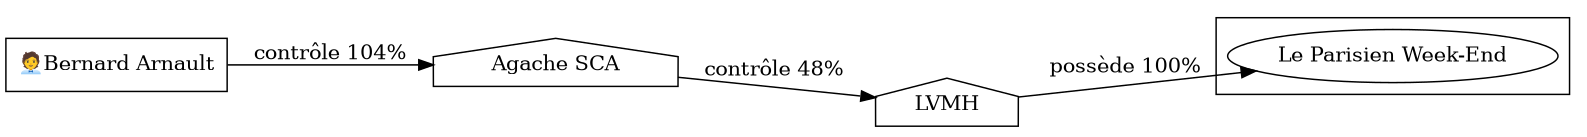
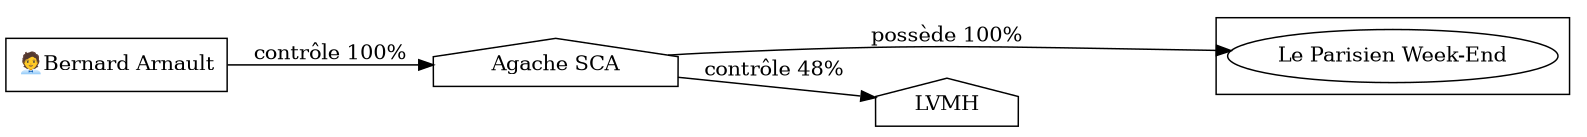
(330, 54) -> (330, 54)
(1130, 85) -> (942, 47)
